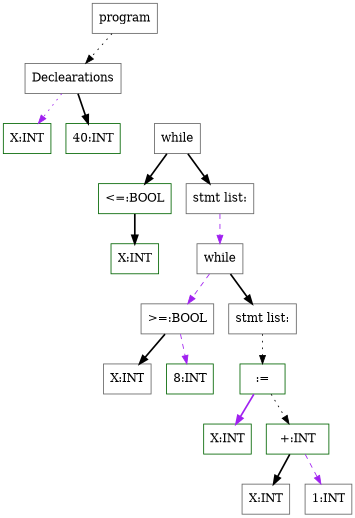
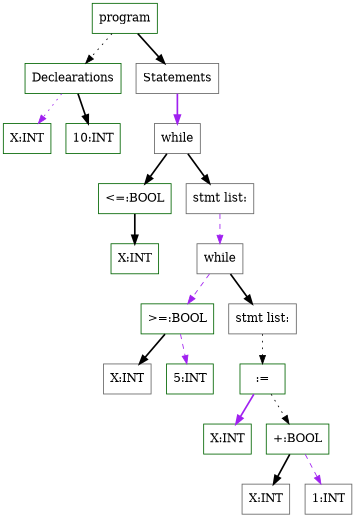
(125, 18) -> (125, 18)
(73, 78) -> (73, 78)
none -> (177, 78)
(93, 139) -> (93, 139)
(177, 319) -> (177, 319)
(190, 379) -> (190, 379)
(298, 439) -> (298, 439)
